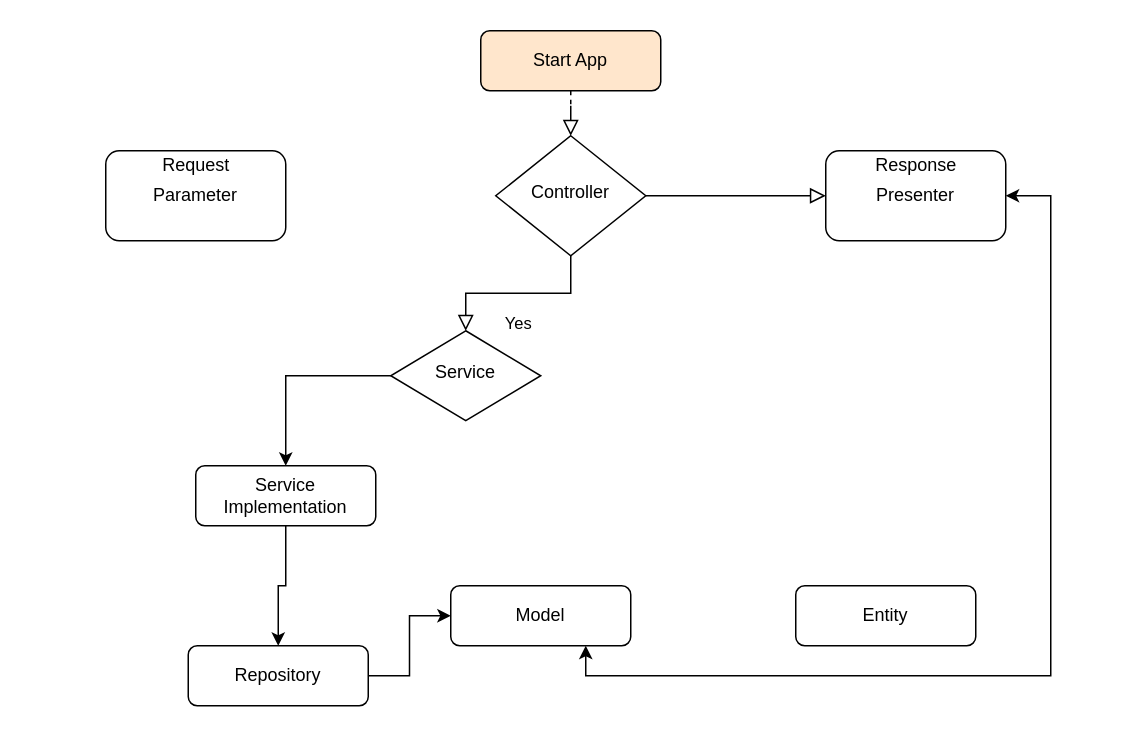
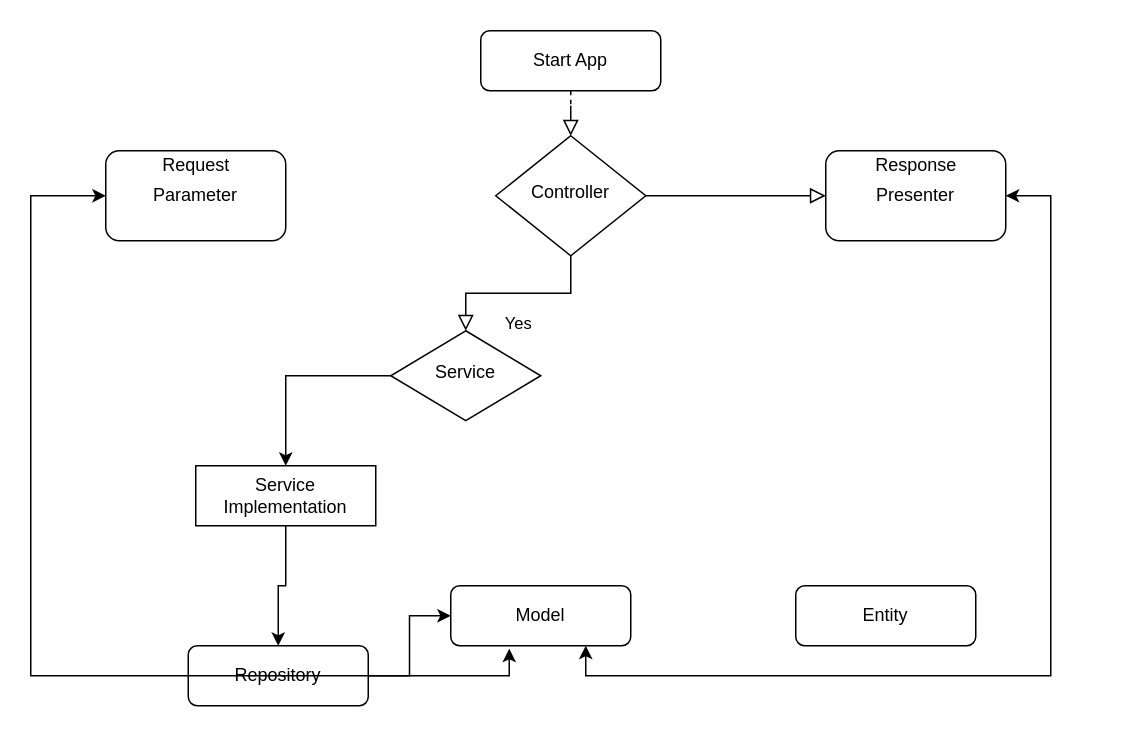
(571, 61) -> (571, 61)
(286, 496) -> (286, 496)
none -> (31, 572)
